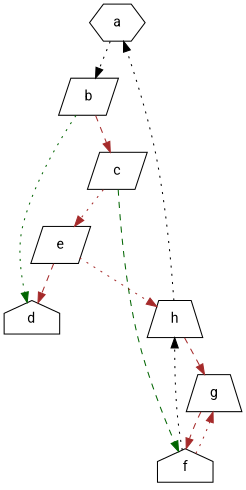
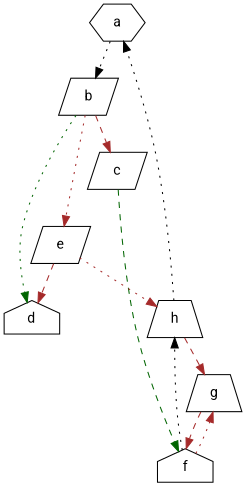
(92, 204) -> (76, 166)
